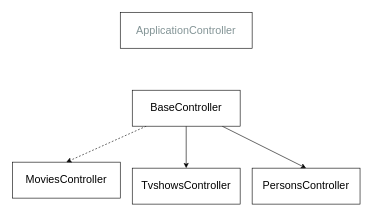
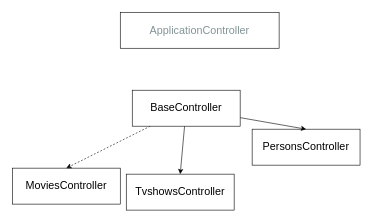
(186, 30) -> (200, 30)
(66, 180) -> (66, 186)
(186, 186) -> (180, 192)
(306, 186) -> (306, 147)
